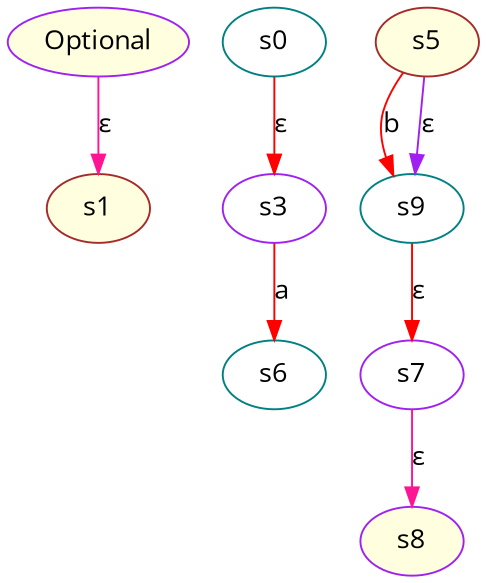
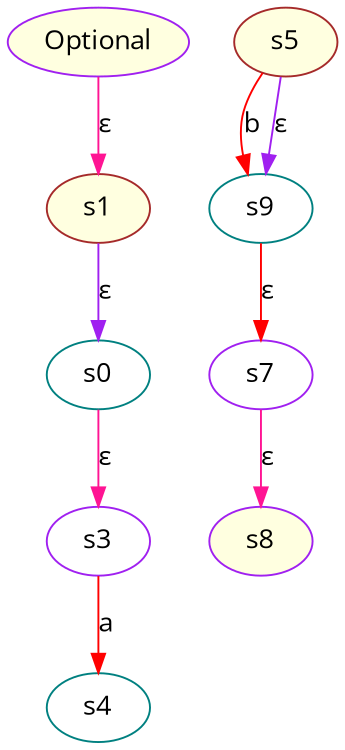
(274, 116) -> (98, 448)
none -> (98, 282)
(274, 375) -> (98, 708)
